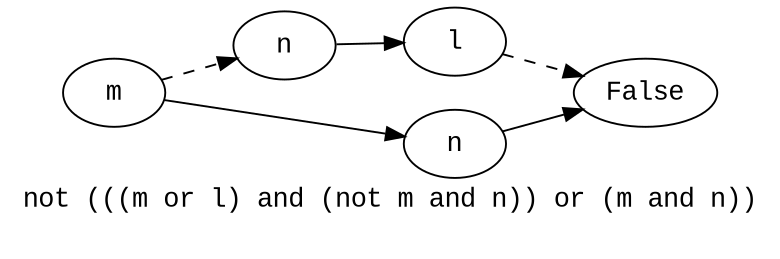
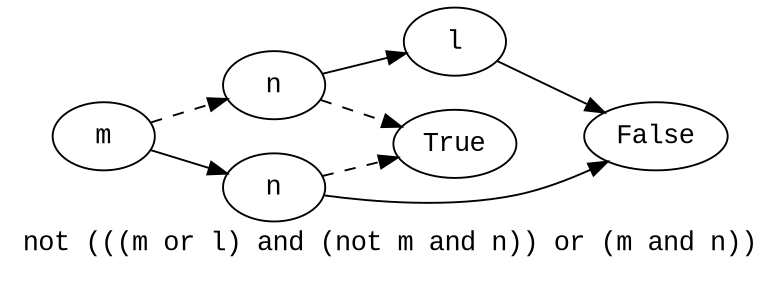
(533, 63) -> (542, 83)
none -> (455, 144)
